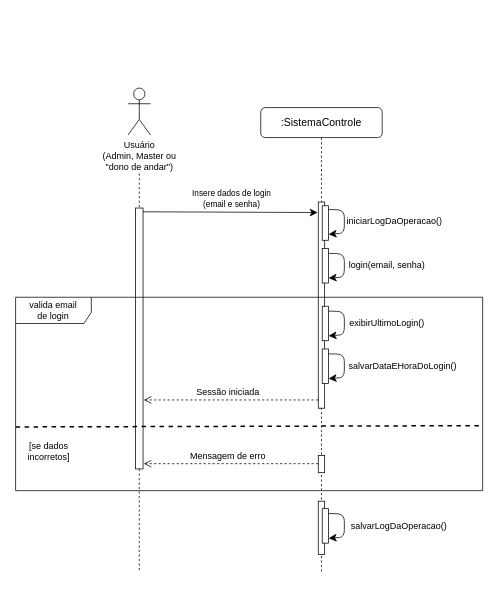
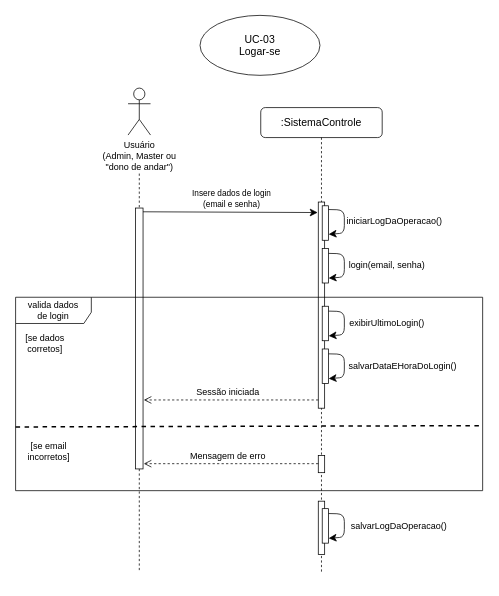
none -> (260, 45)
(53, 311) -> (53, 311)
none -> (45, 344)
(49, 452) -> (49, 452)
